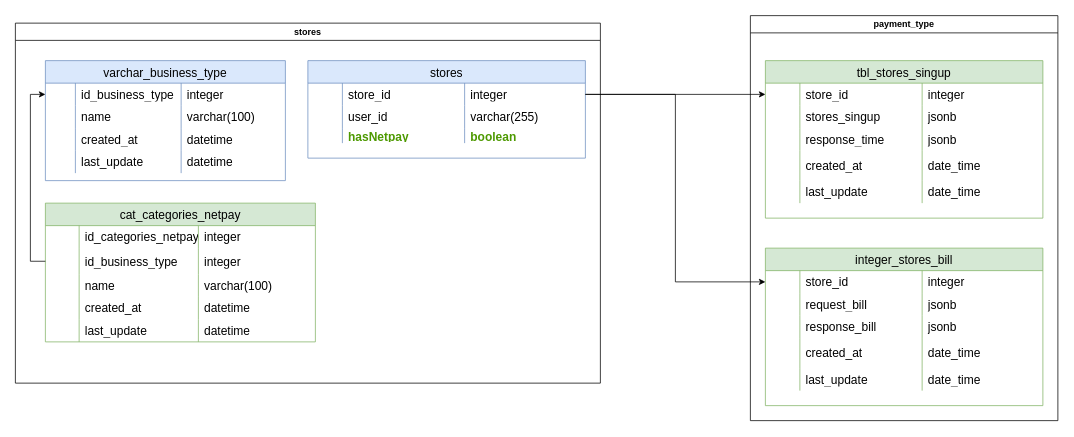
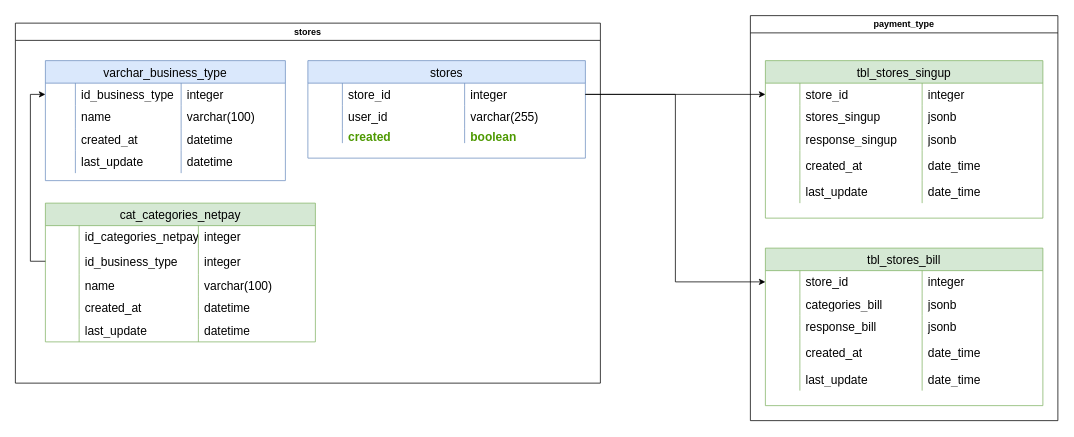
(379, 135) -> (372, 135)
(848, 139) -> (855, 139)
(904, 260) -> (904, 260)
(842, 304) -> (850, 304)
